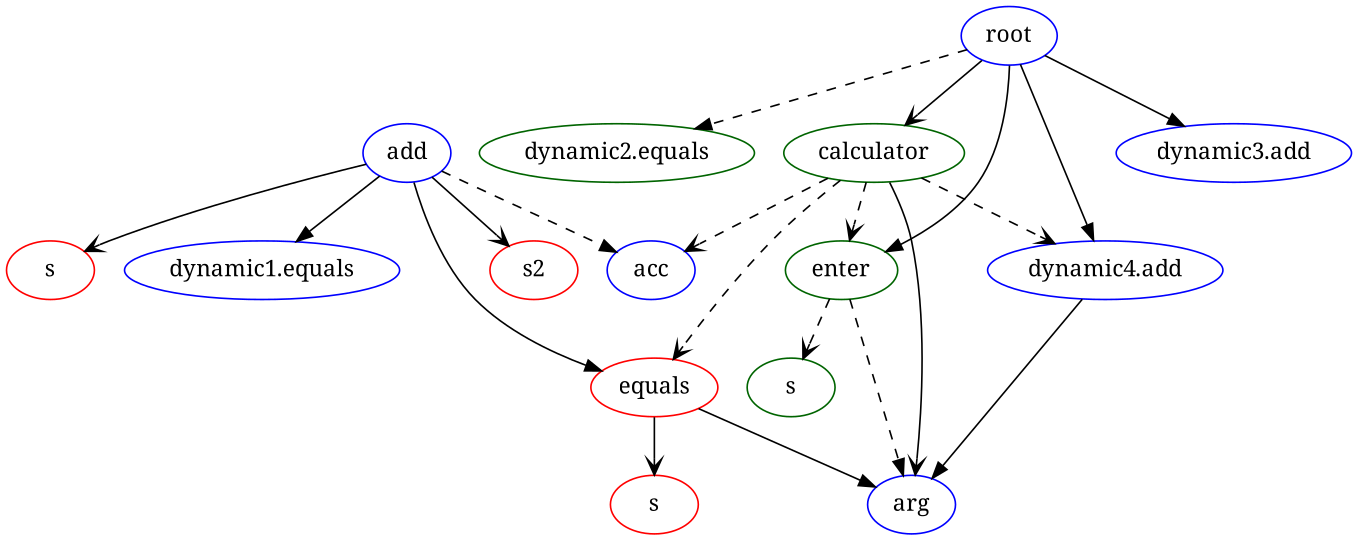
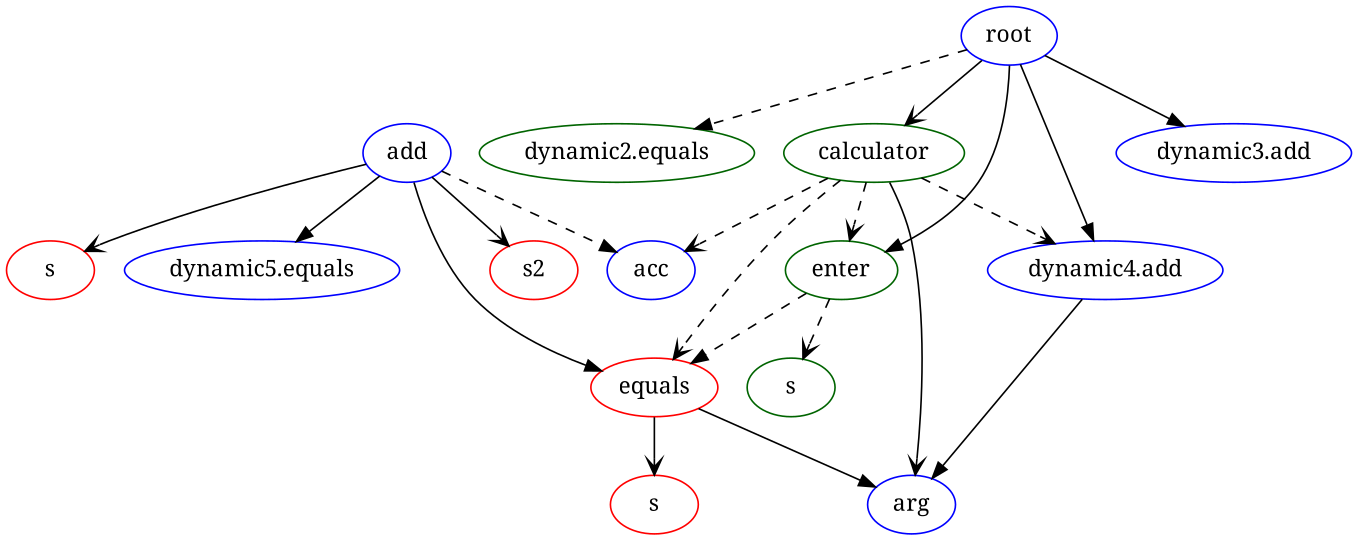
(262, 270) -> (262, 270)
(874, 379) -> (756, 324)
